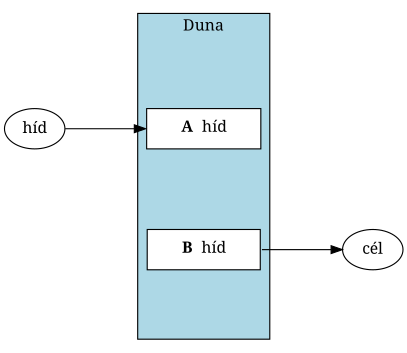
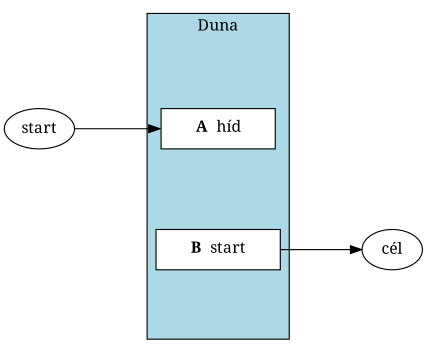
(35, 129) -> (39, 129)
(222, 248) -> (237, 248)
